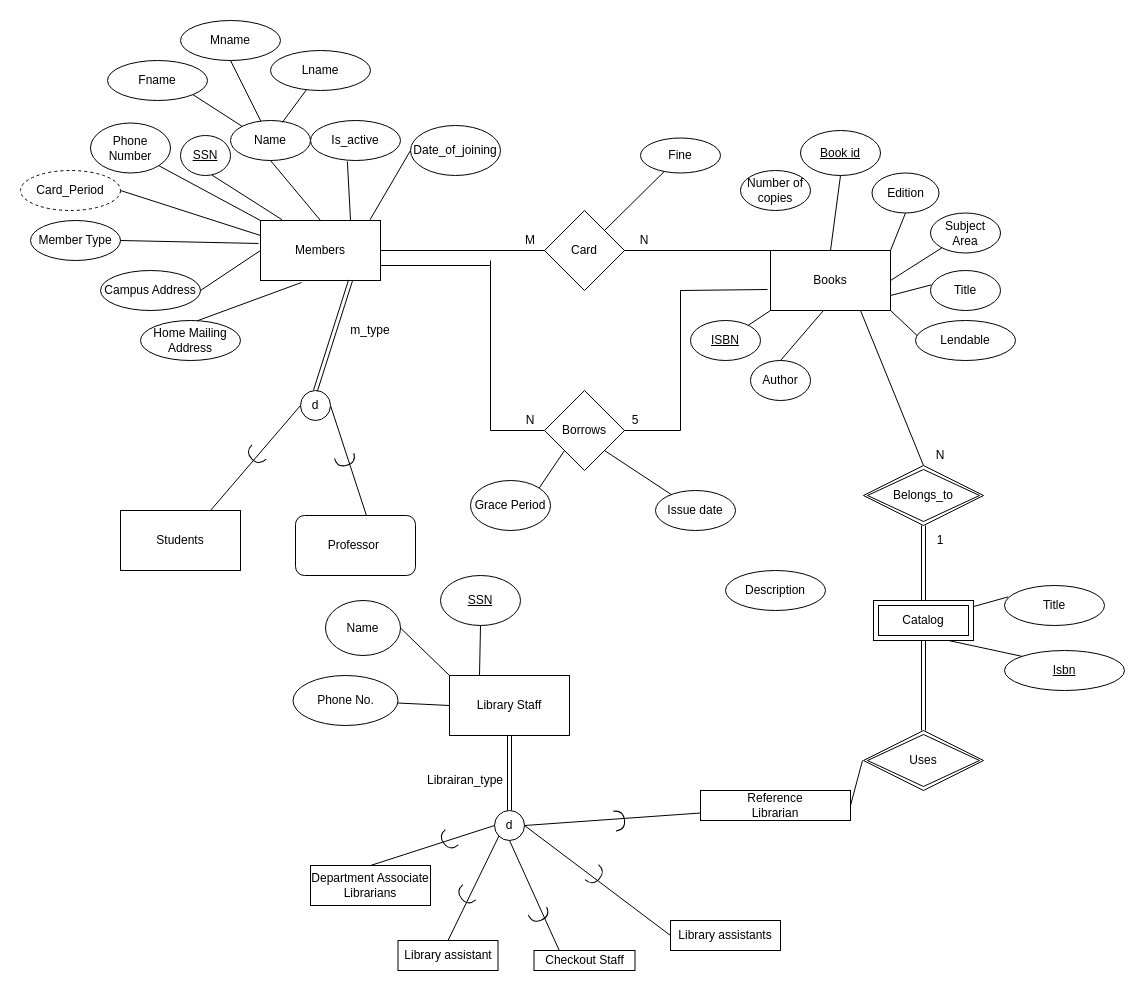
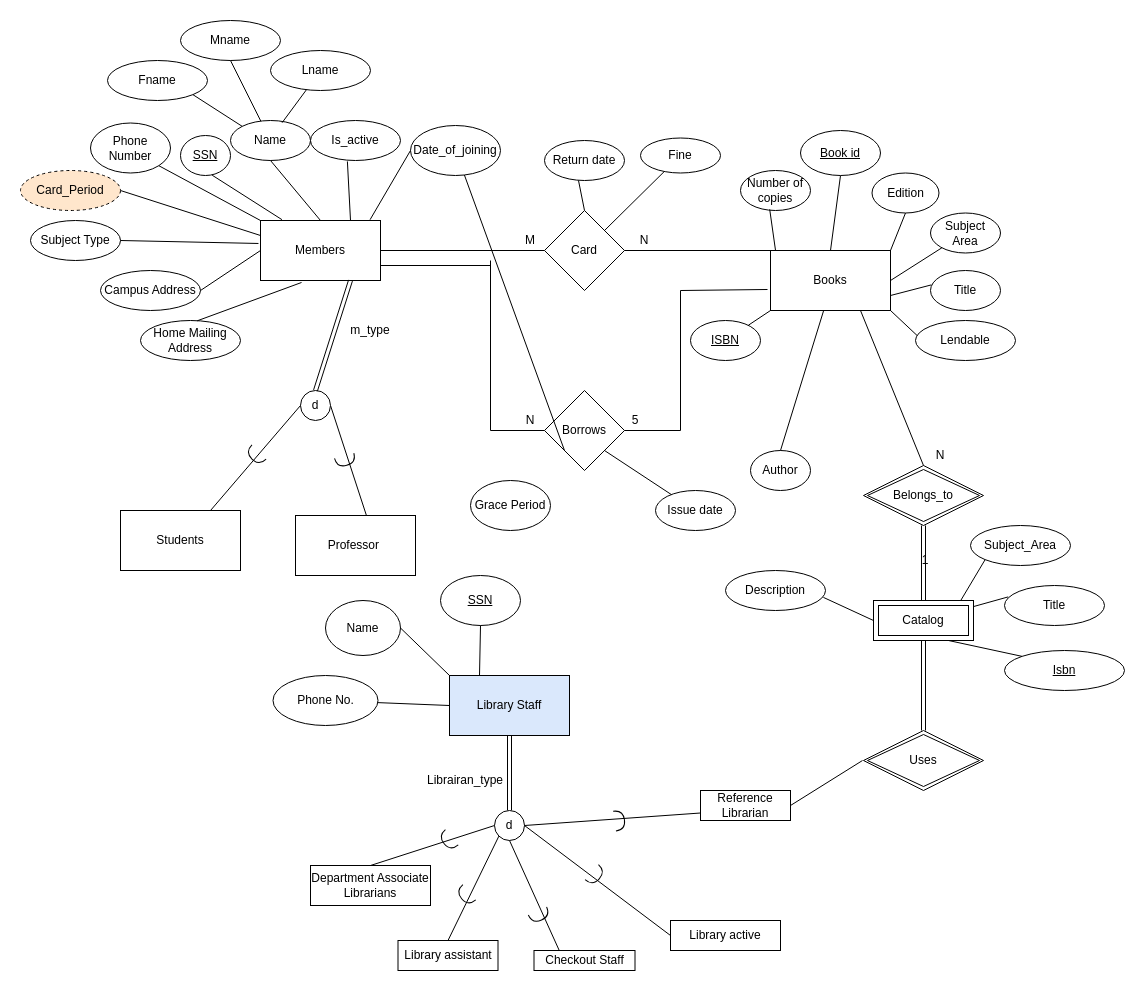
none -> (585, 161)
(71, 191) -> (71, 191)
none -> (582, 196)
none -> (773, 230)
(76, 241) -> (76, 241)
(781, 381) -> (781, 471)
(552, 470) -> (515, 313)
(941, 541) -> (926, 561)
(356, 546) -> (356, 546)
none -> (1021, 546)
none -> (973, 580)
none -> (849, 609)
(346, 701) -> (326, 701)
(510, 706) -> (510, 706)
(776, 806) -> (746, 806)
(726, 936) -> (726, 936)
